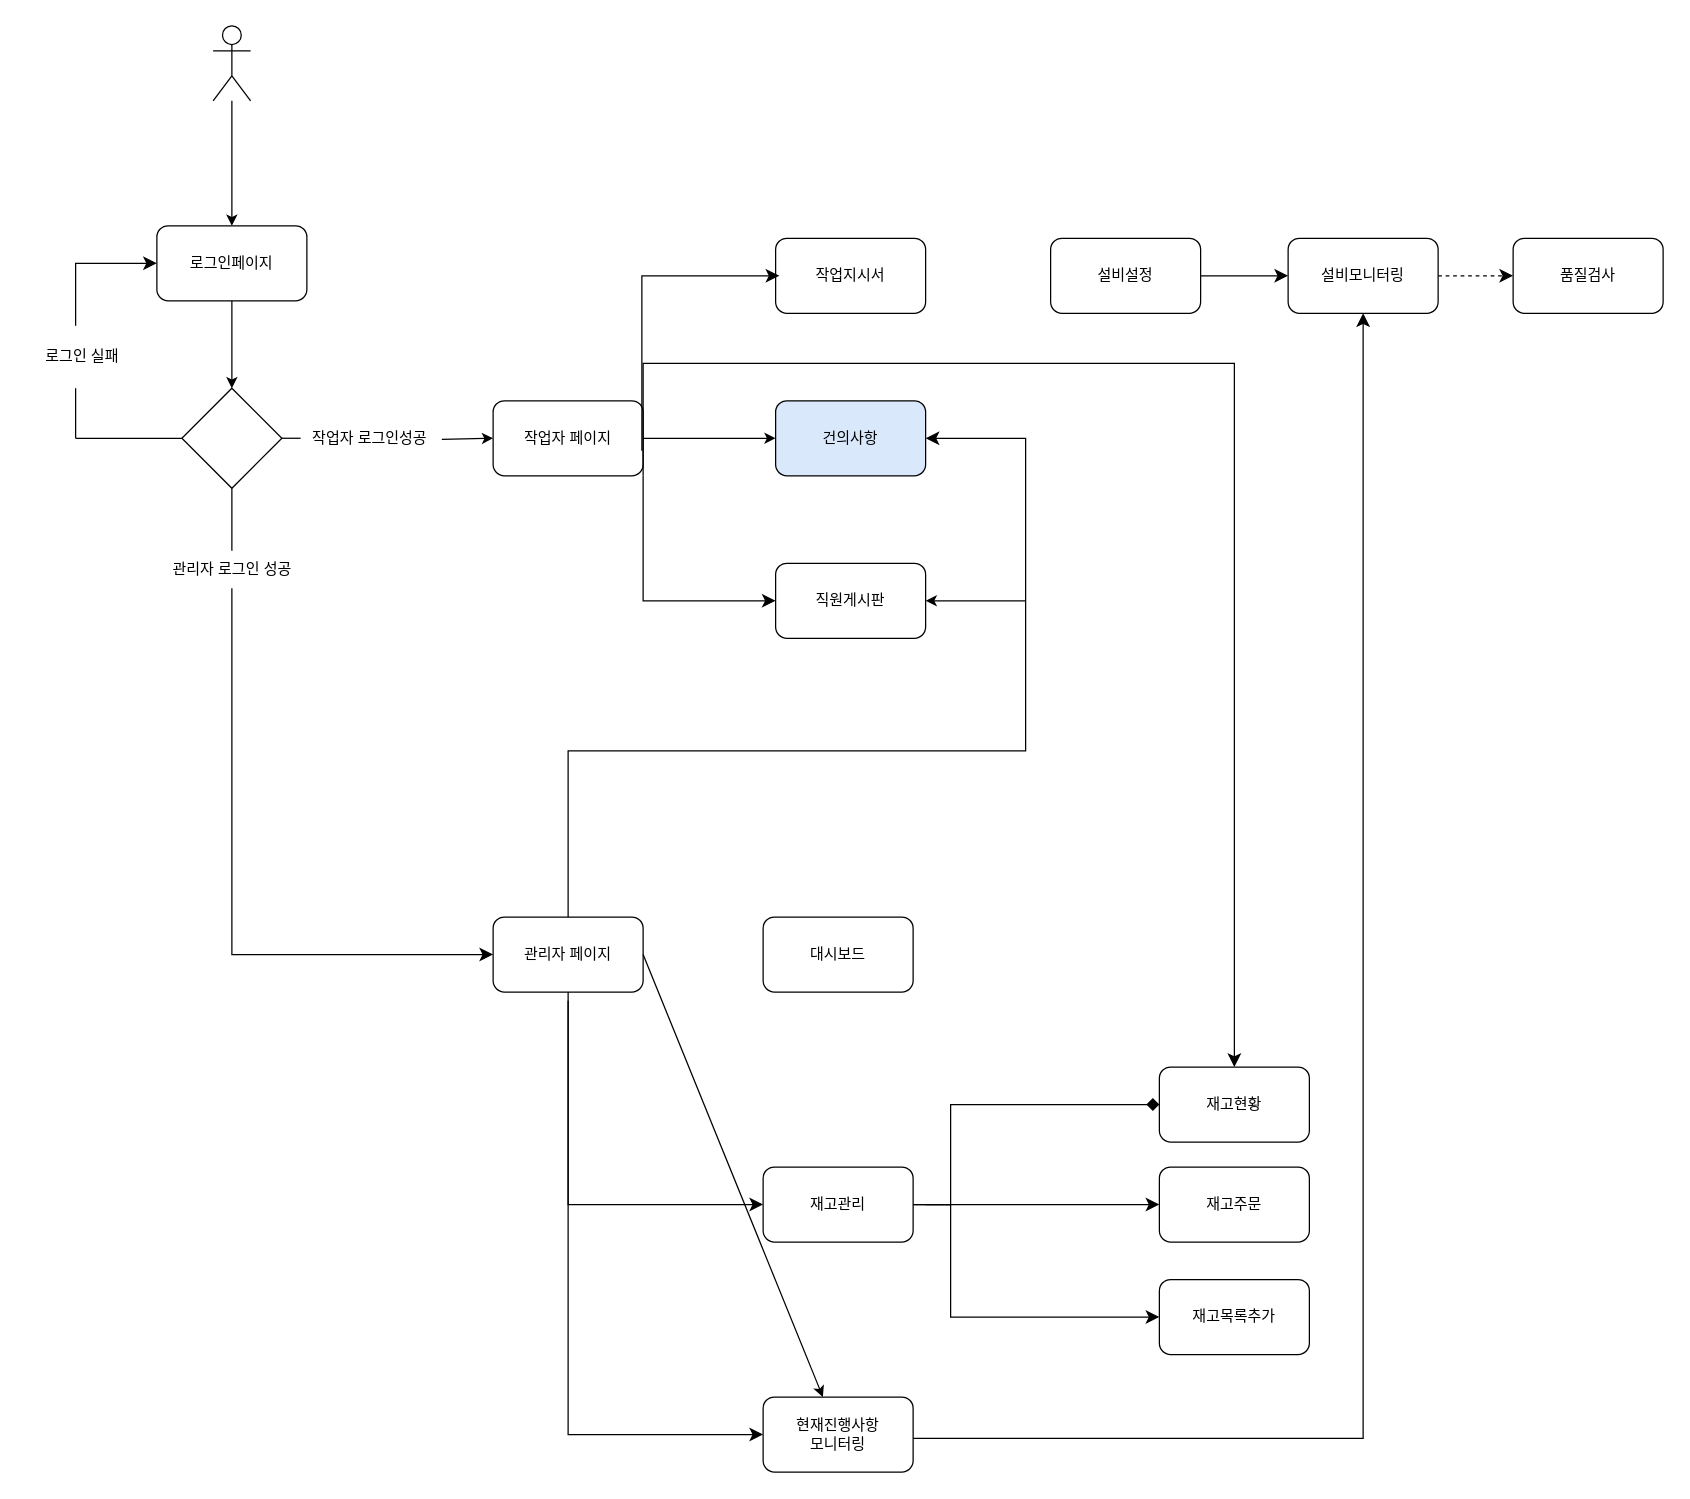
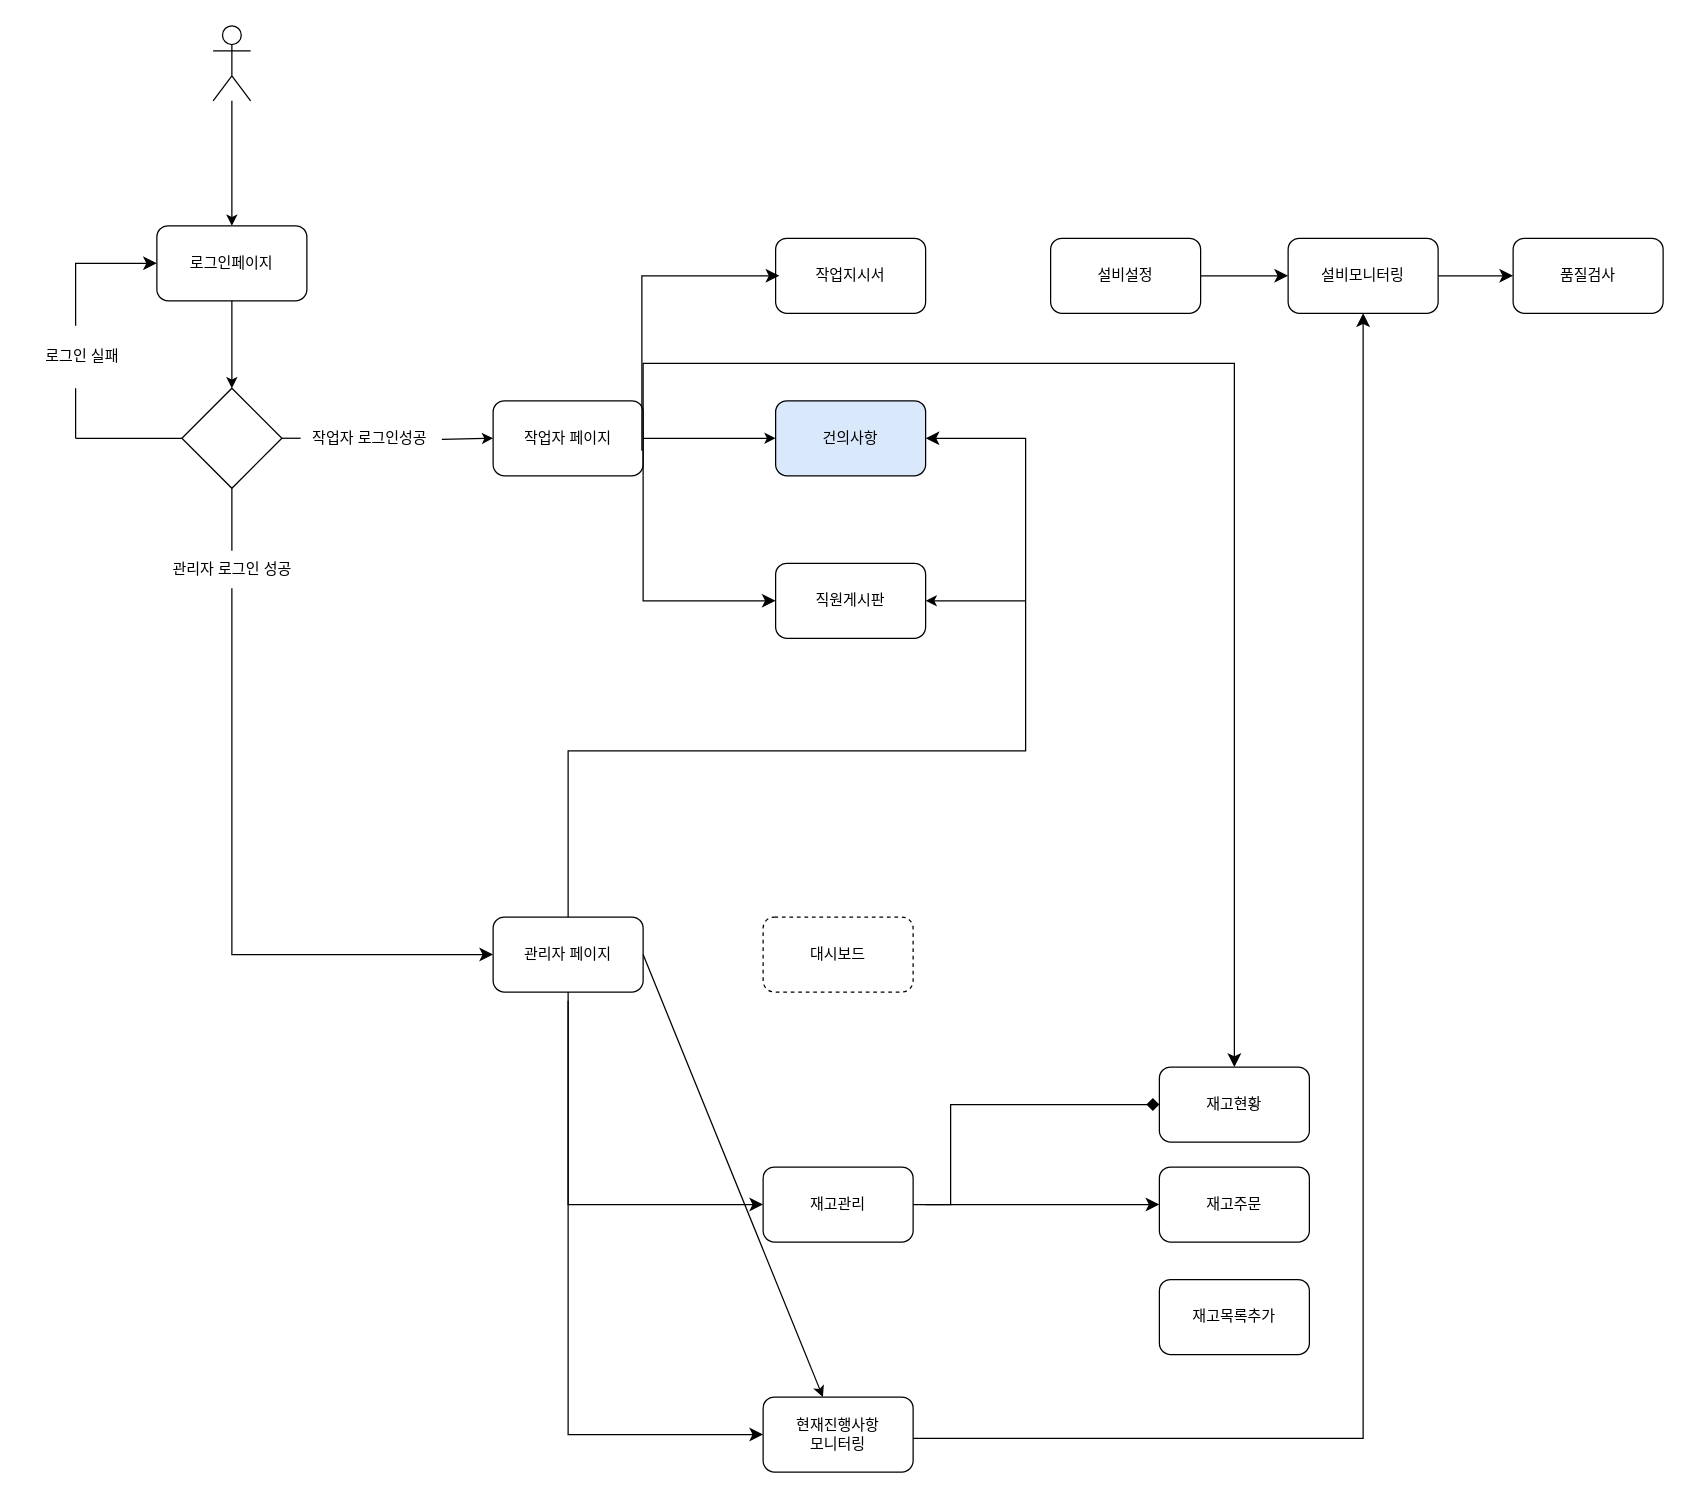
(1470, 276) -> (1470, 276)
(838, 954) -> (838, 954)
(995, 1317) -> none
